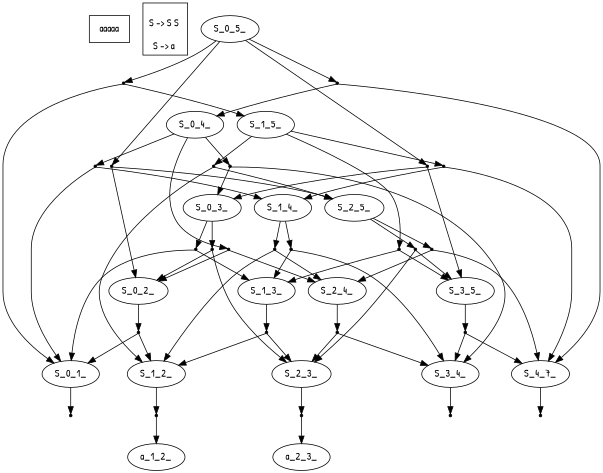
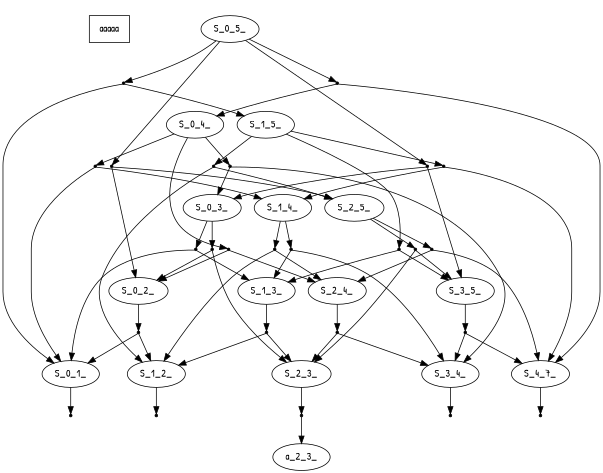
(165, 29) -> none
(156, 457) -> none
